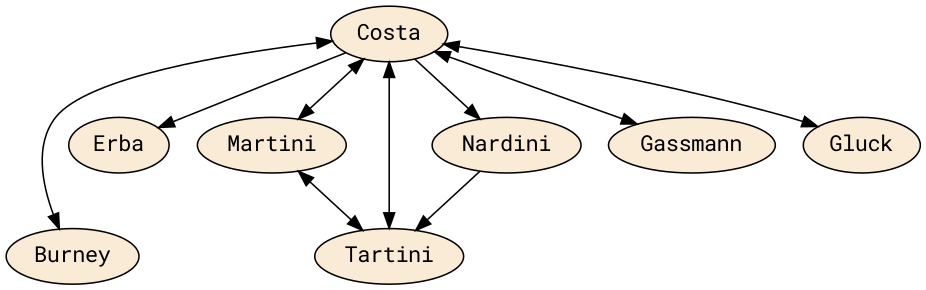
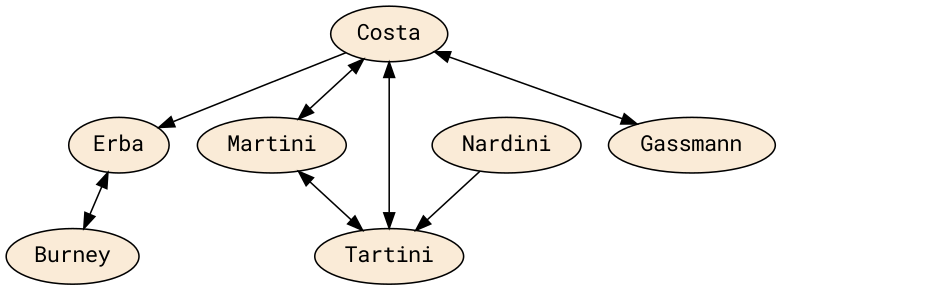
(132, 78) -> (96, 201)
(441, 84) -> none
(862, 145) -> none
